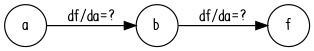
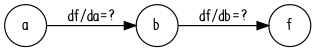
(223, 17) -> (223, 17)
